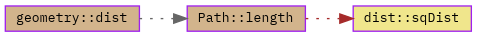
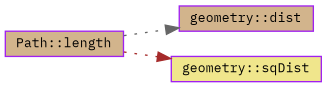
(156, 19) -> (145, 33)
(412, 19) -> (246, 69)
